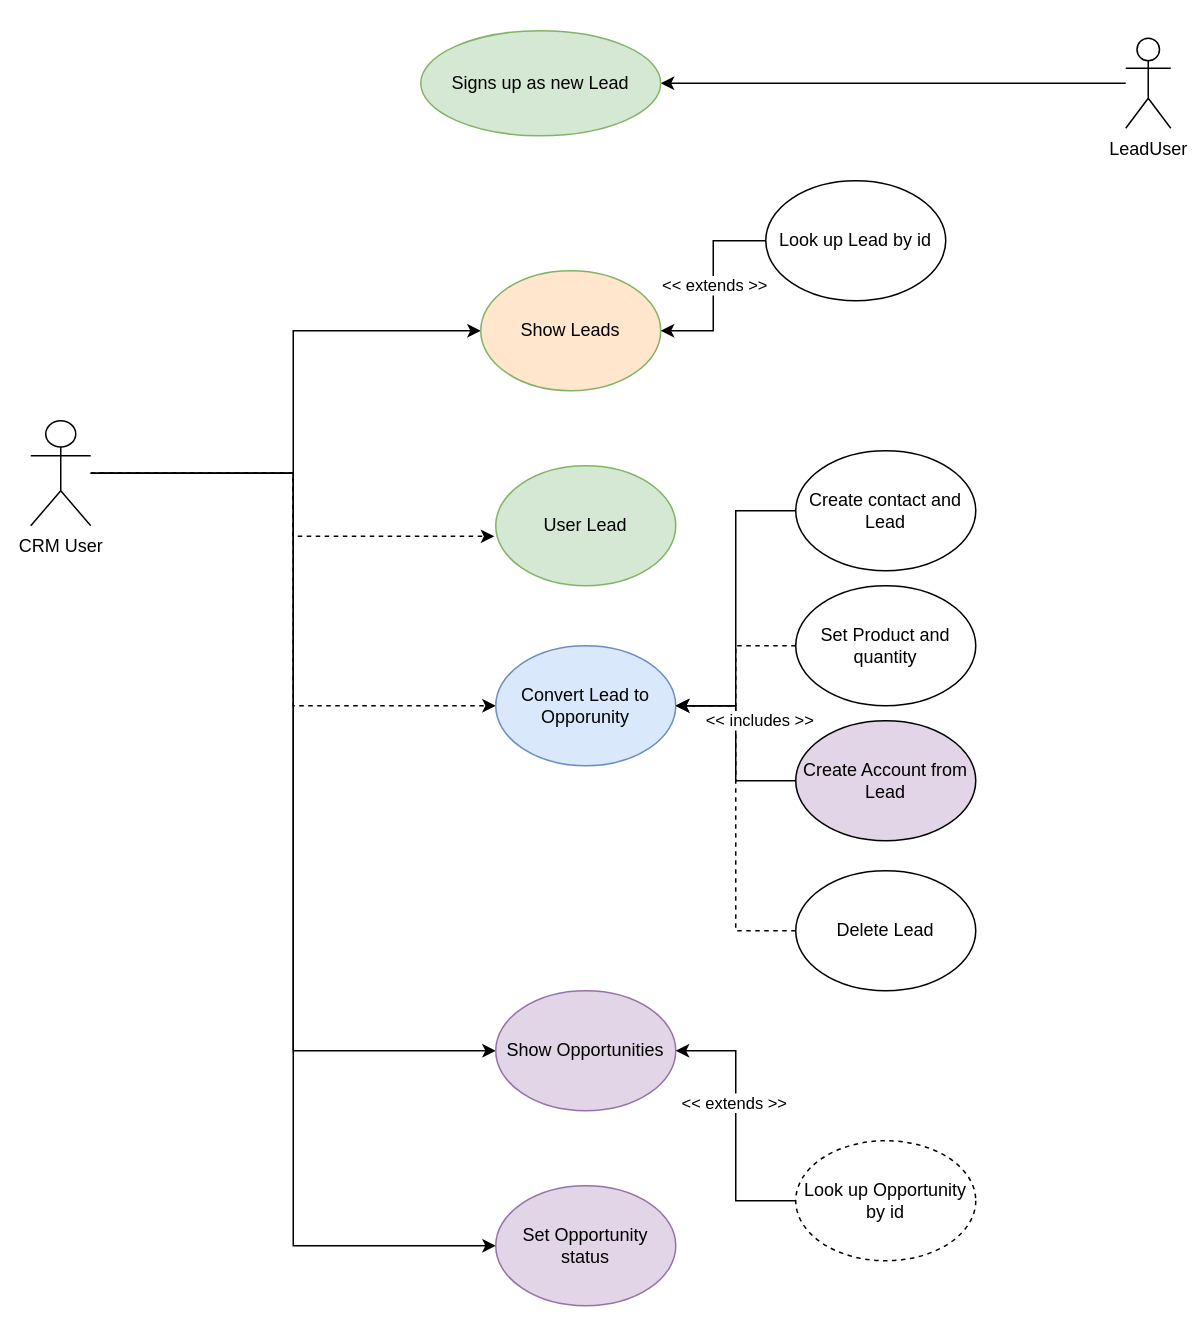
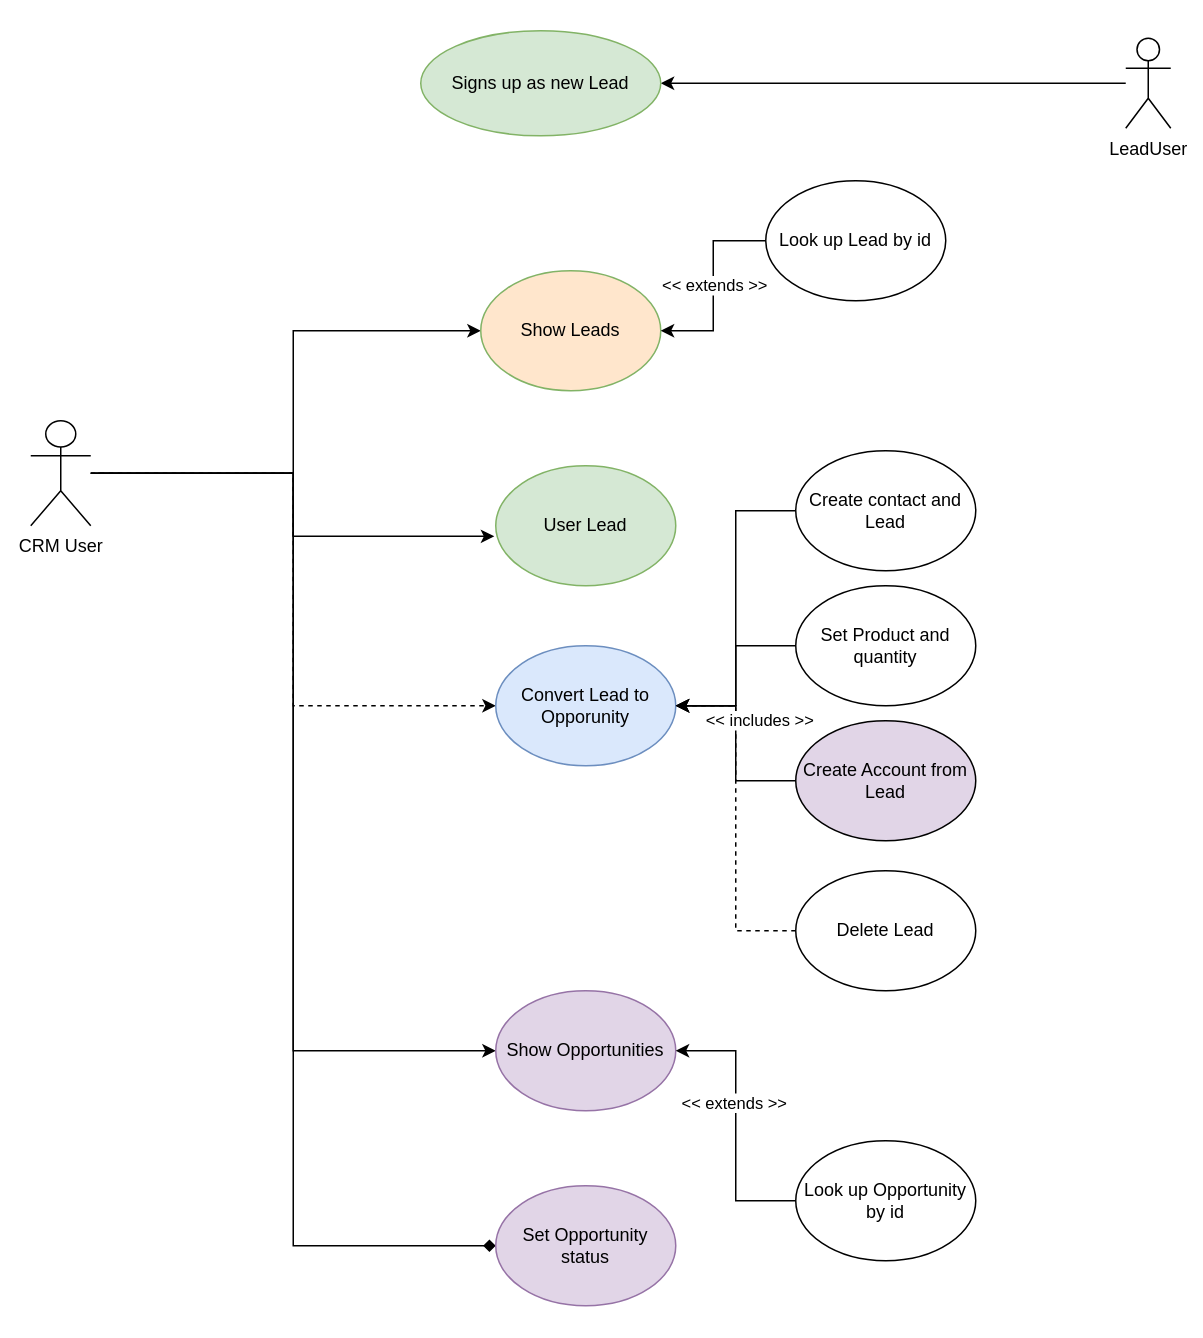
(391, 536) -> (391, 536)
(767, 646) -> (767, 646)
(886, 1201) -> (886, 1201)
(484, 1246) -> (483, 1246)
